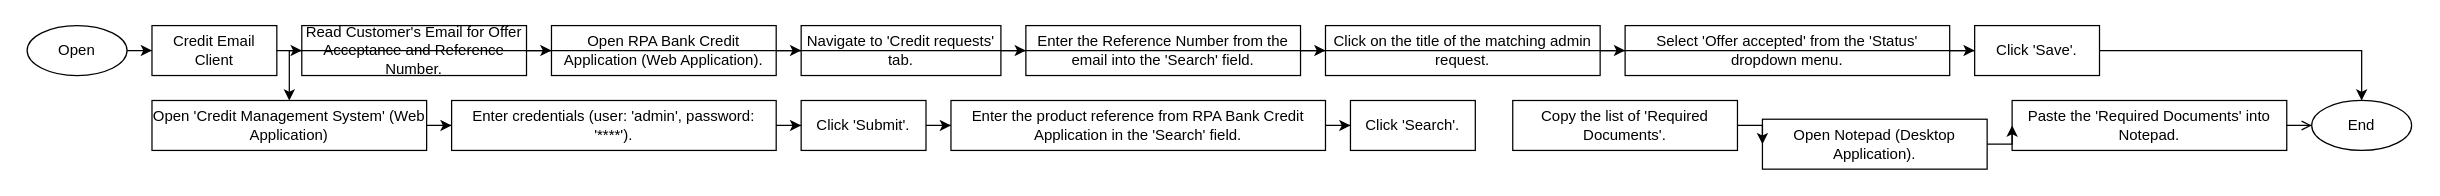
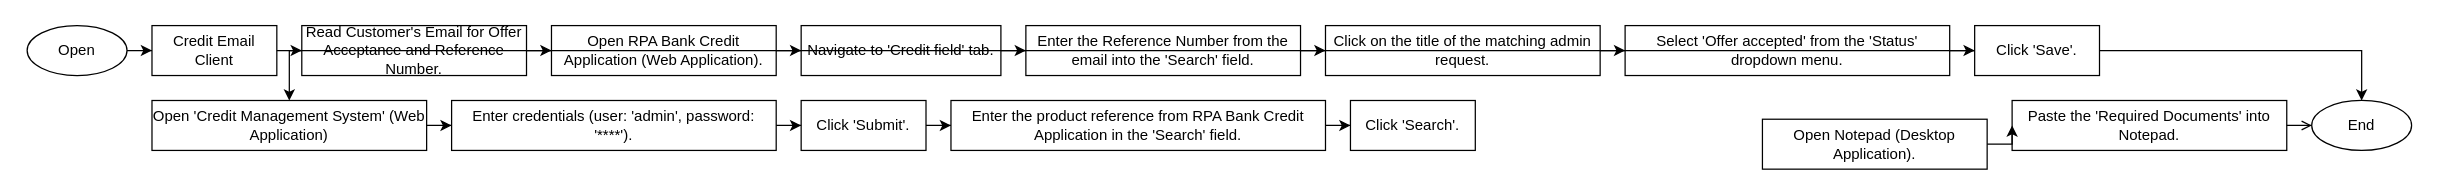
(901, 51) -> (901, 51)
(1626, 126) -> none
(1755, 126) -> none
